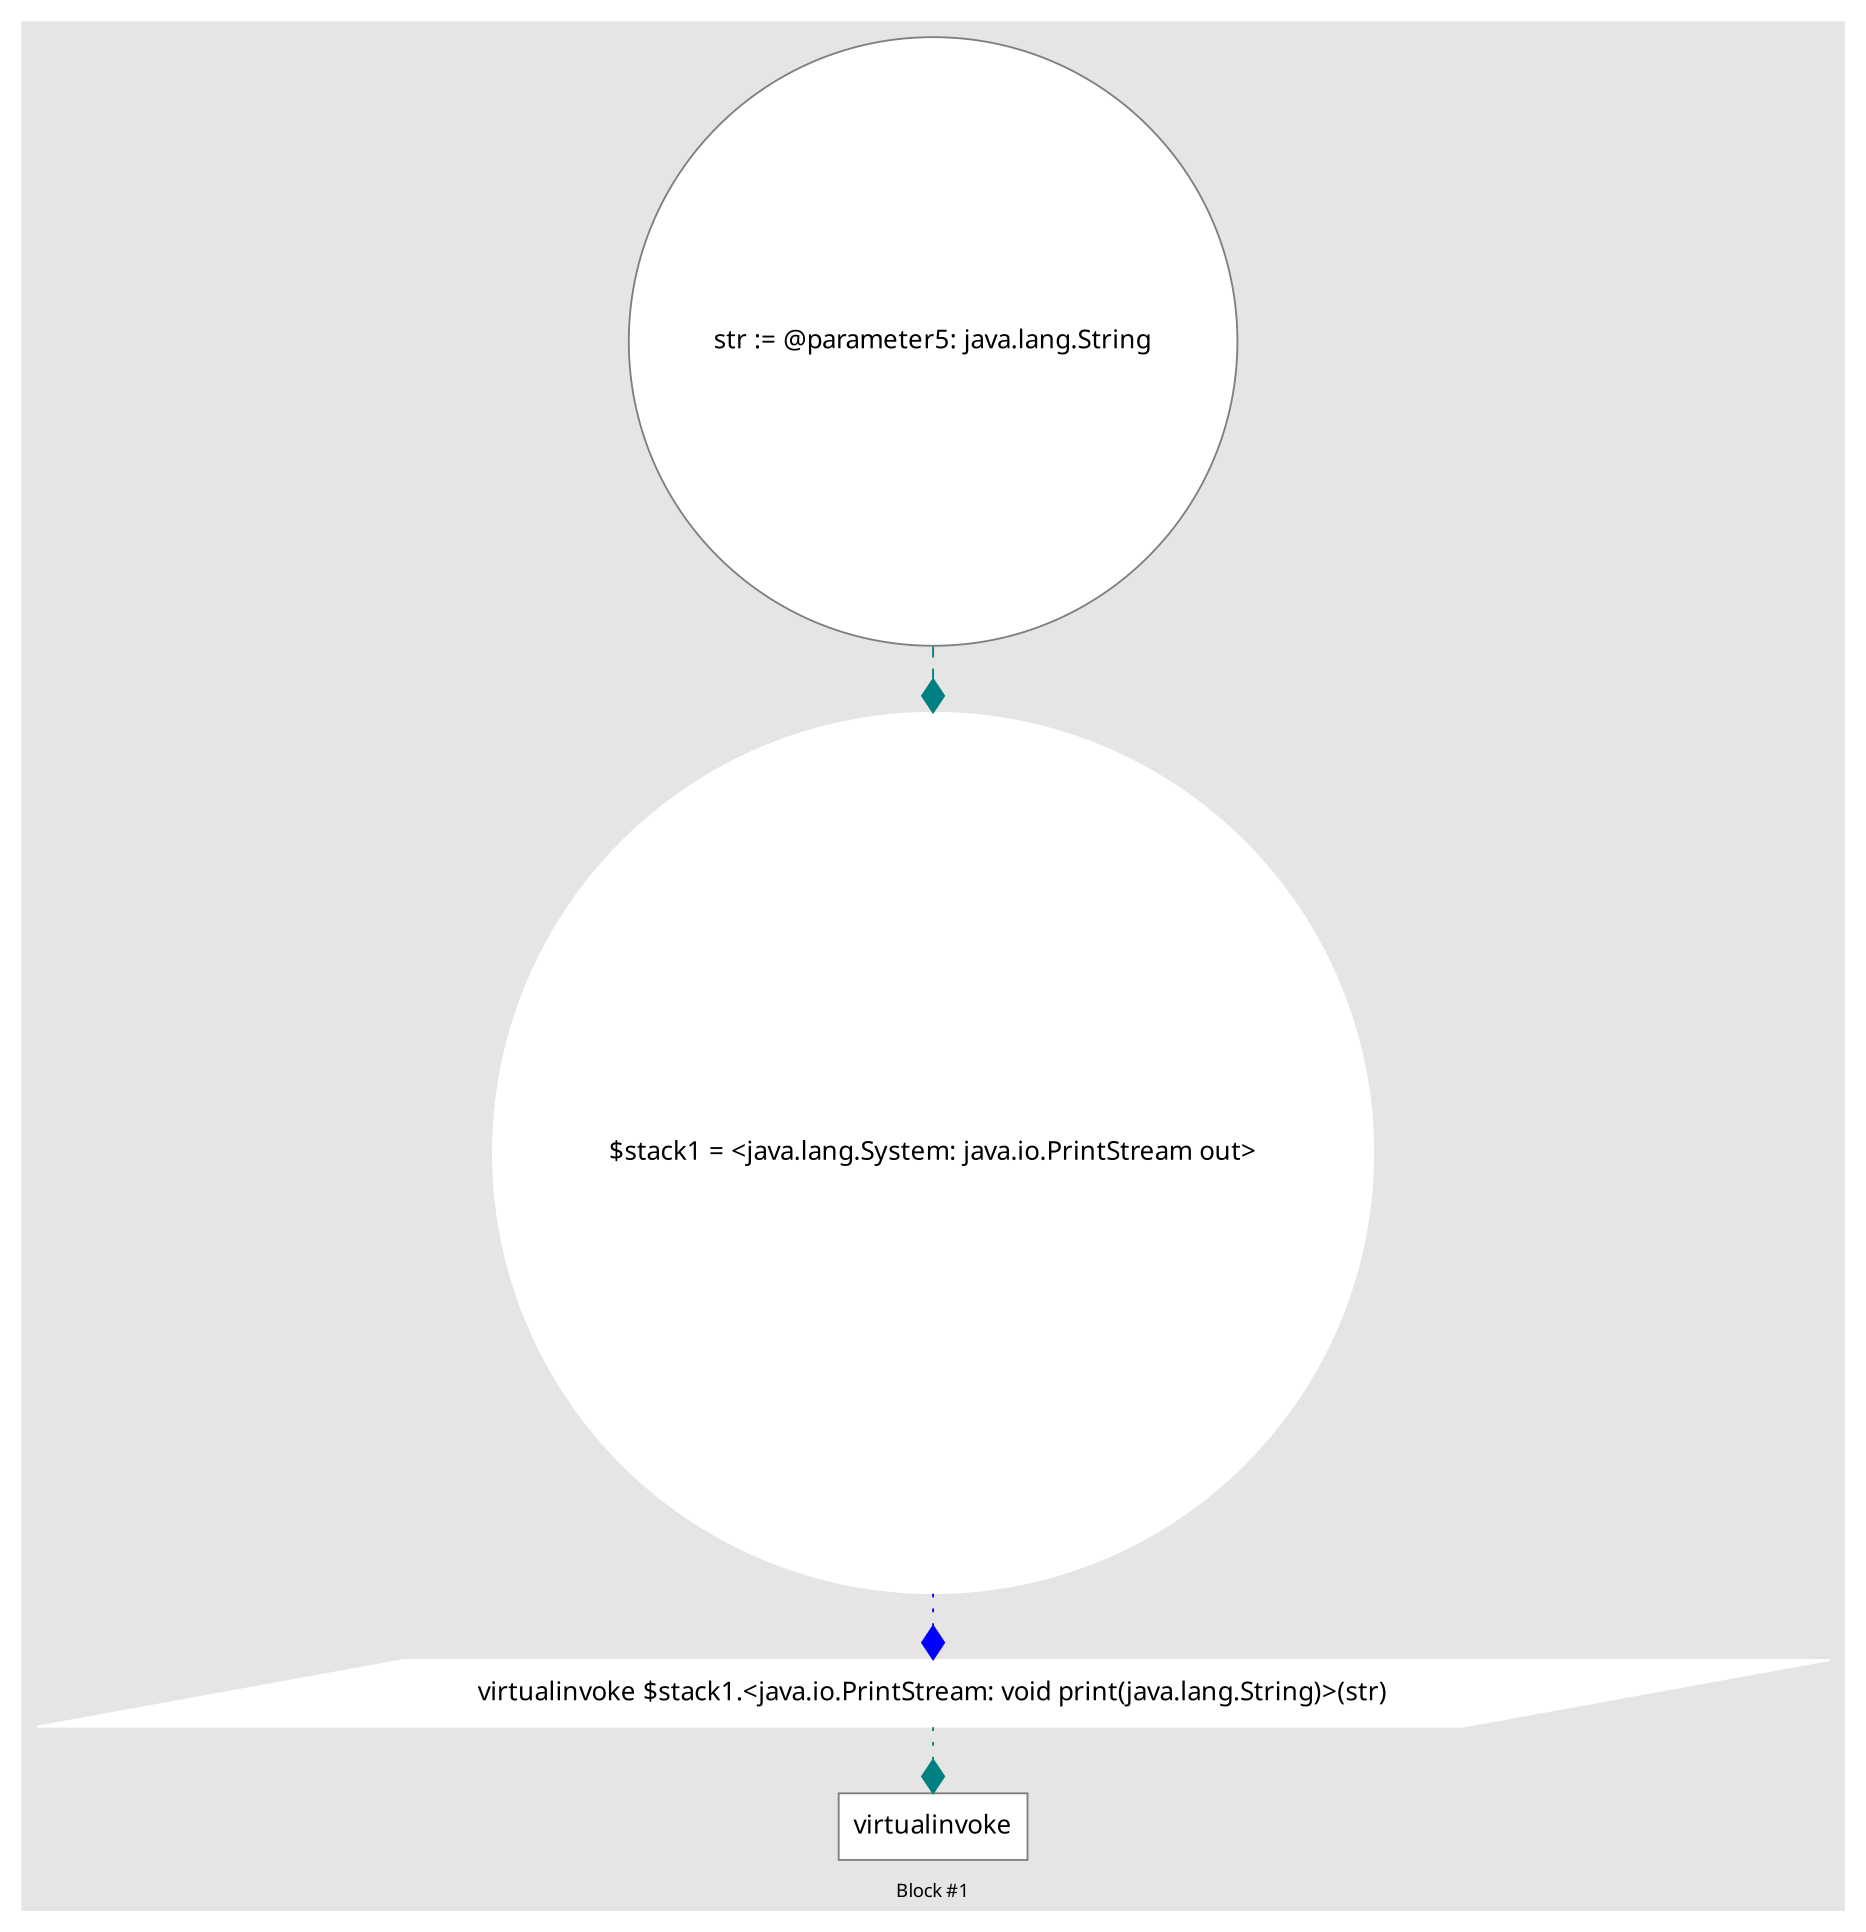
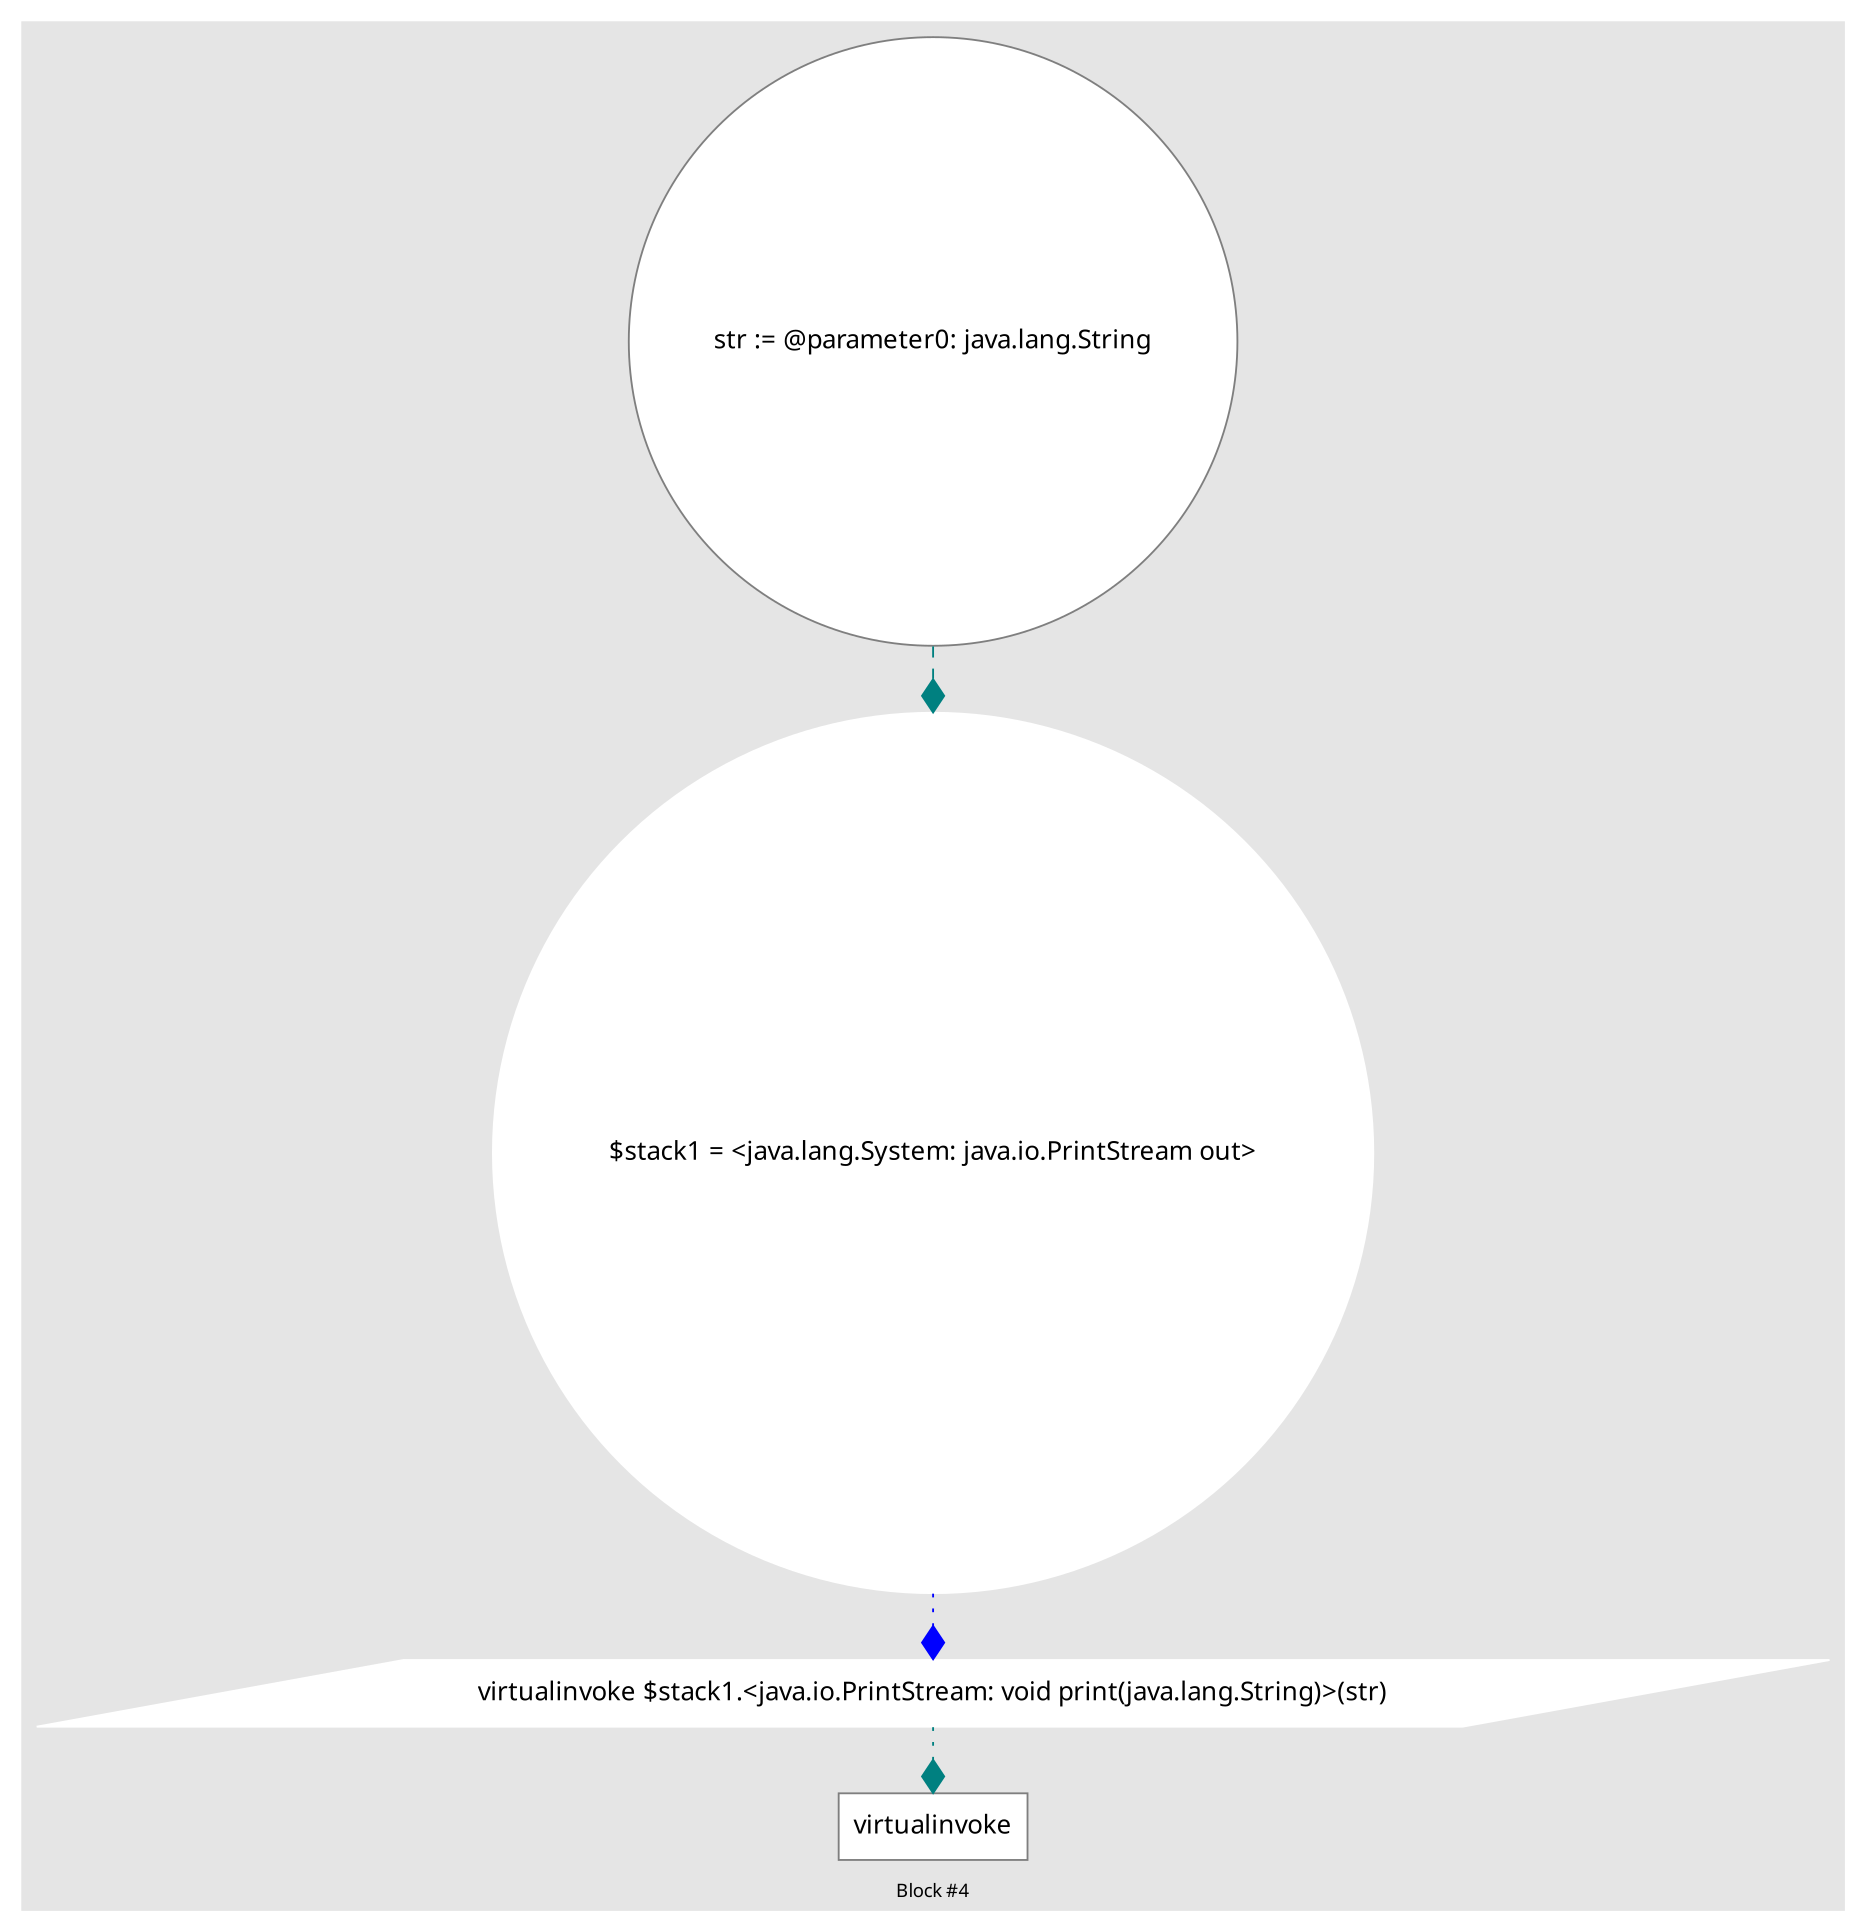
(933, 341) -> (933, 341)
(933, 1892) -> (933, 1892)
